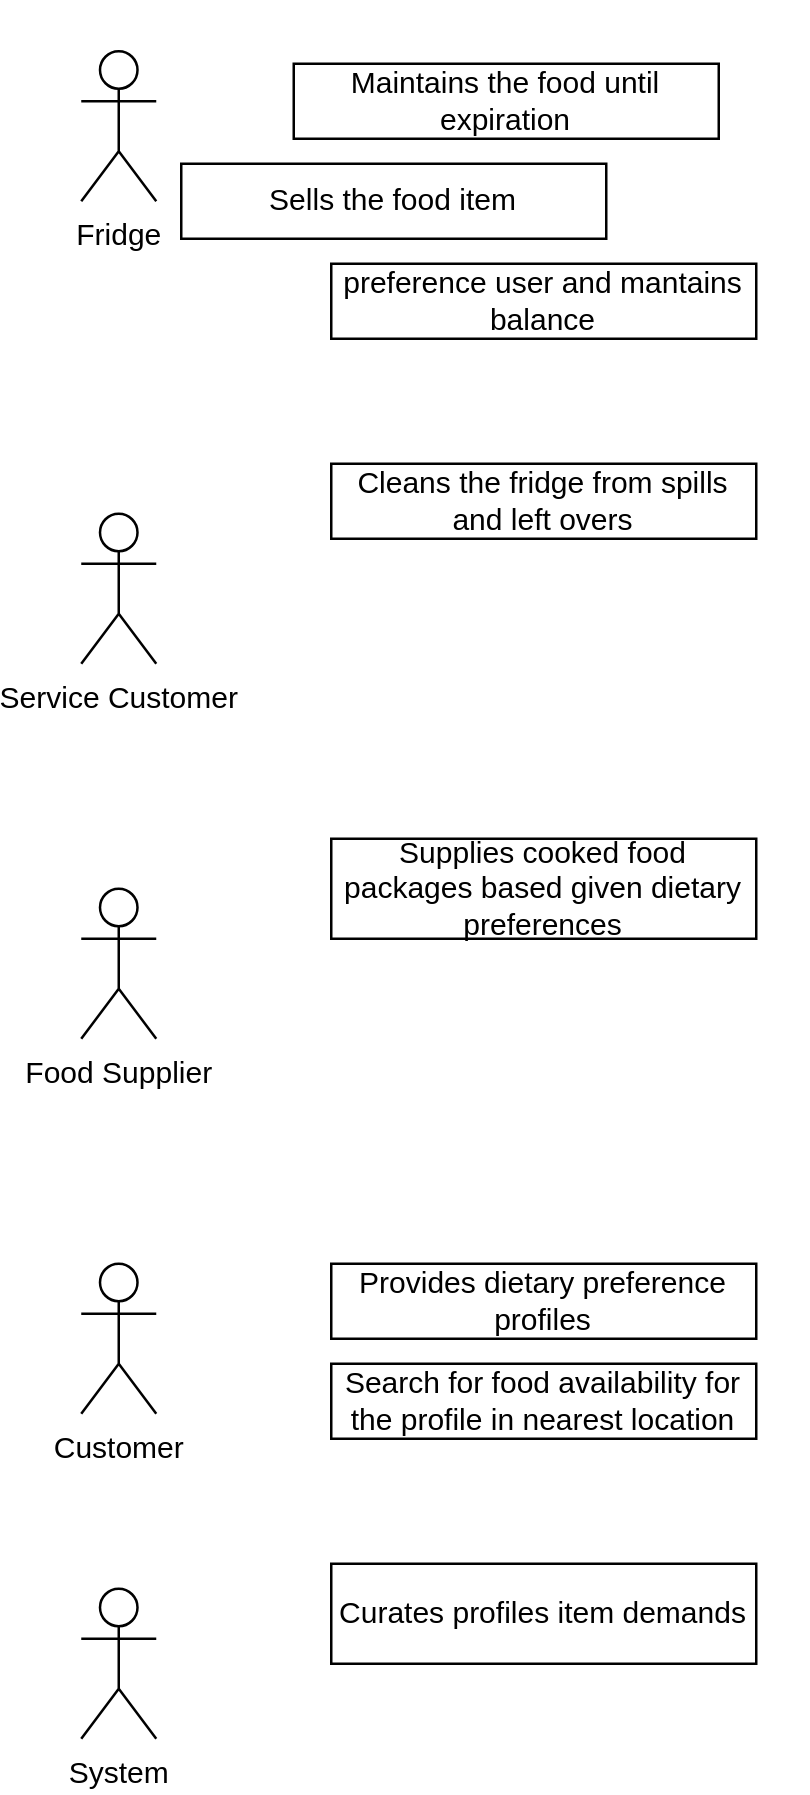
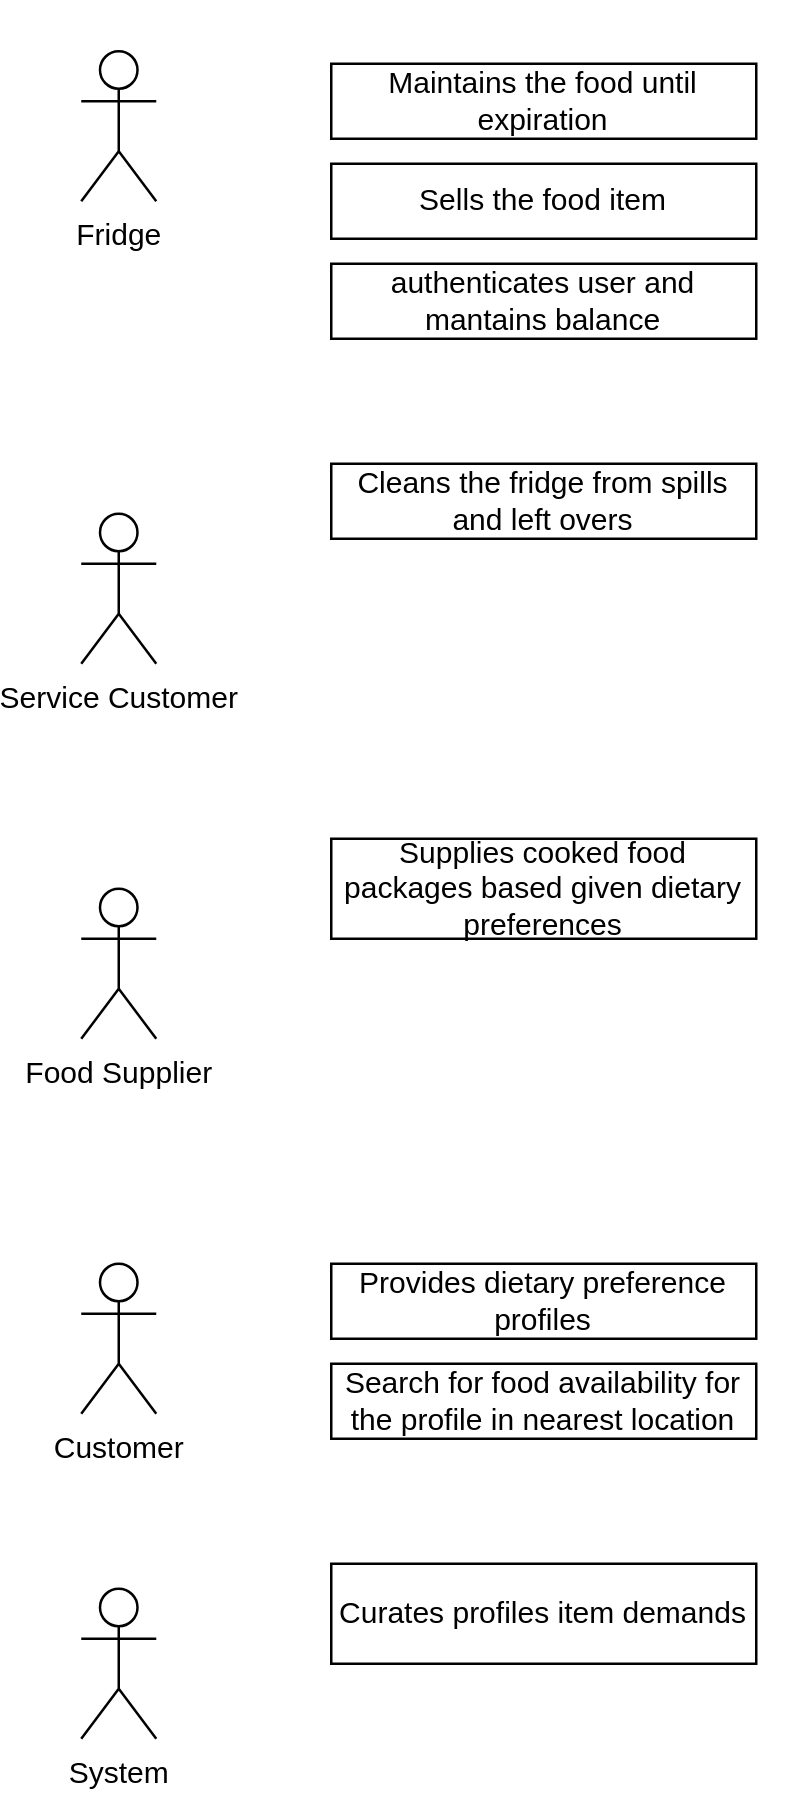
(506, 101) -> (544, 101)
(394, 201) -> (544, 201)
(544, 301) -> (544, 301)
